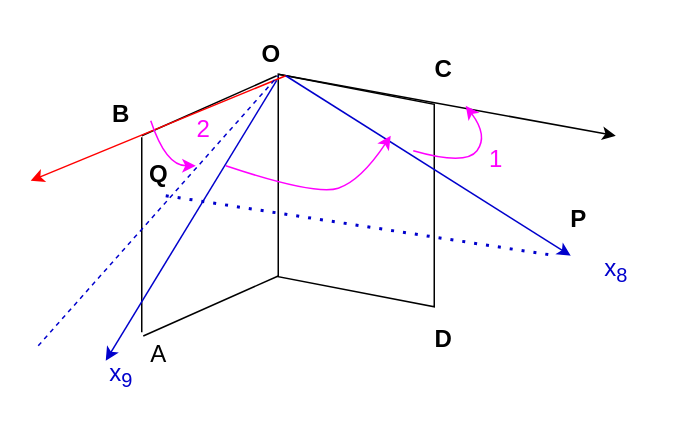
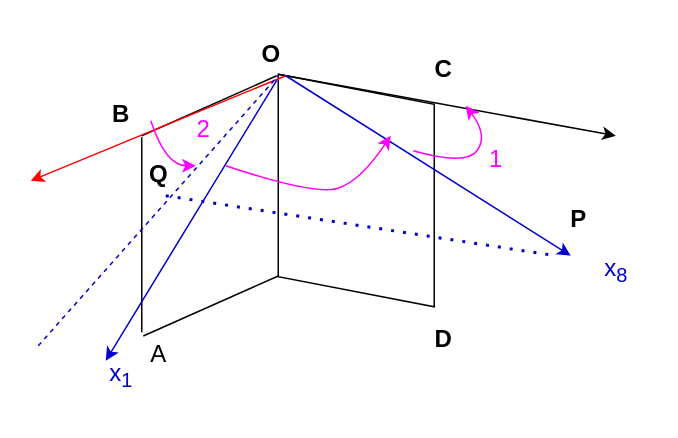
(122, 376) -> (122, 376)
